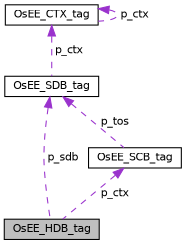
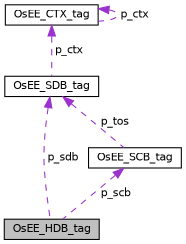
(114, 194) -> (114, 194)
